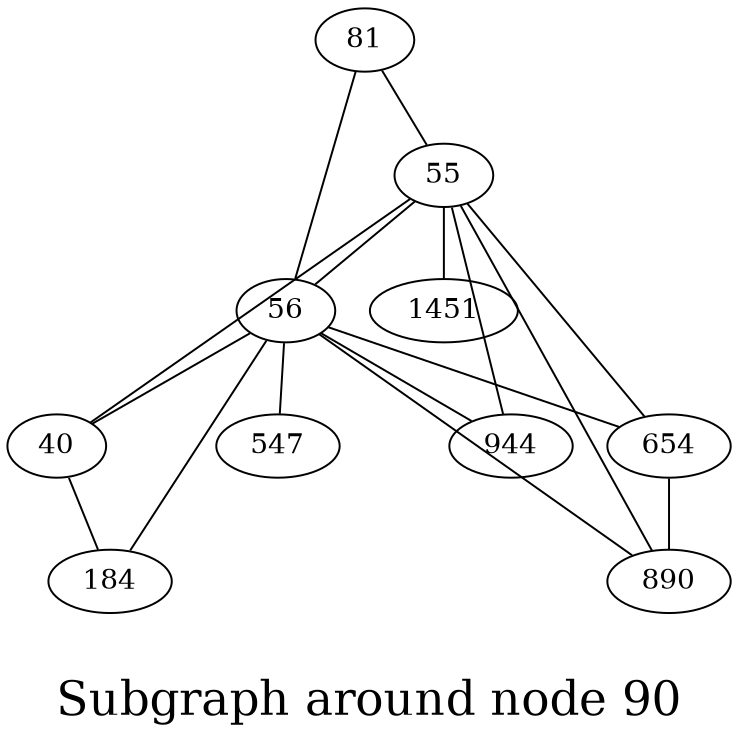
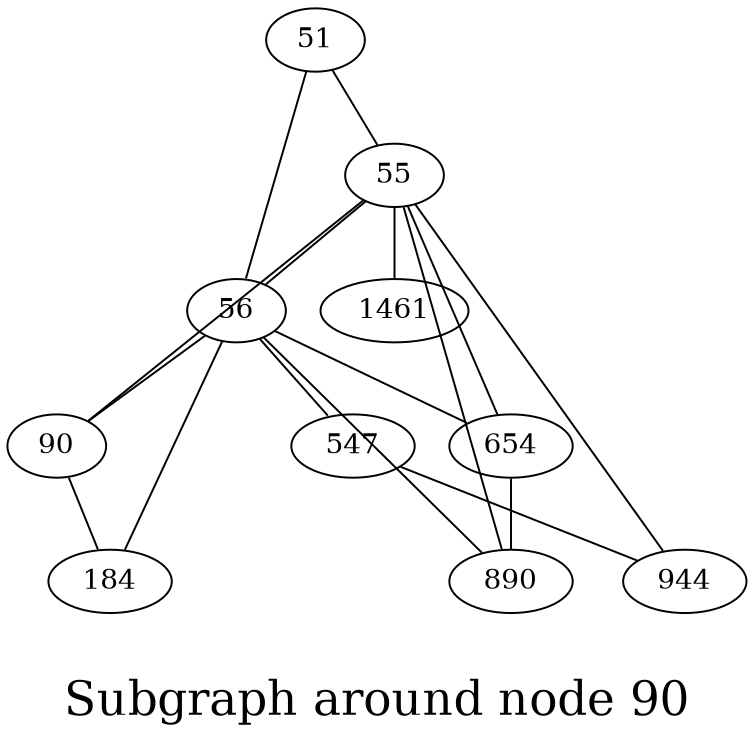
(365, 40) -> (316, 40)
(444, 311) -> (395, 311)
(423, 392) -> (525, 516)
(57, 446) -> (57, 446)
